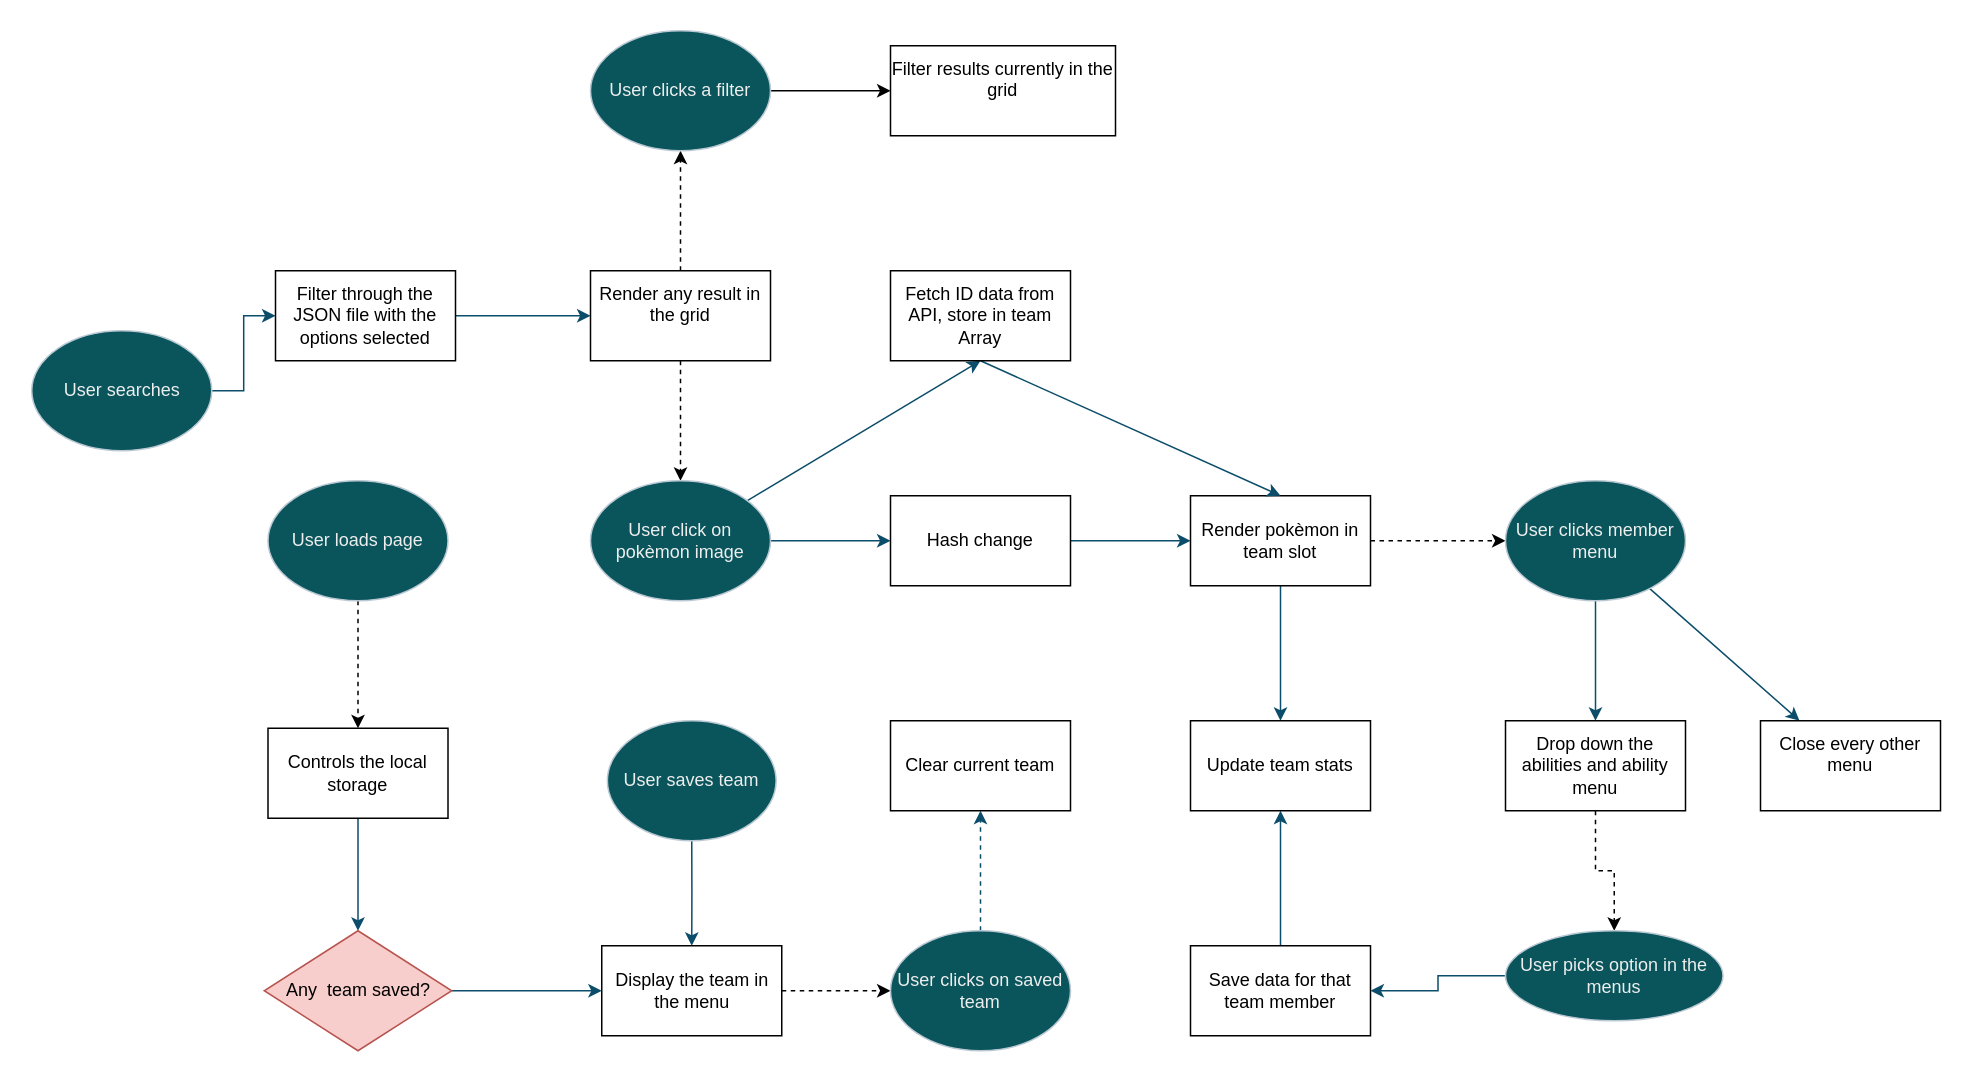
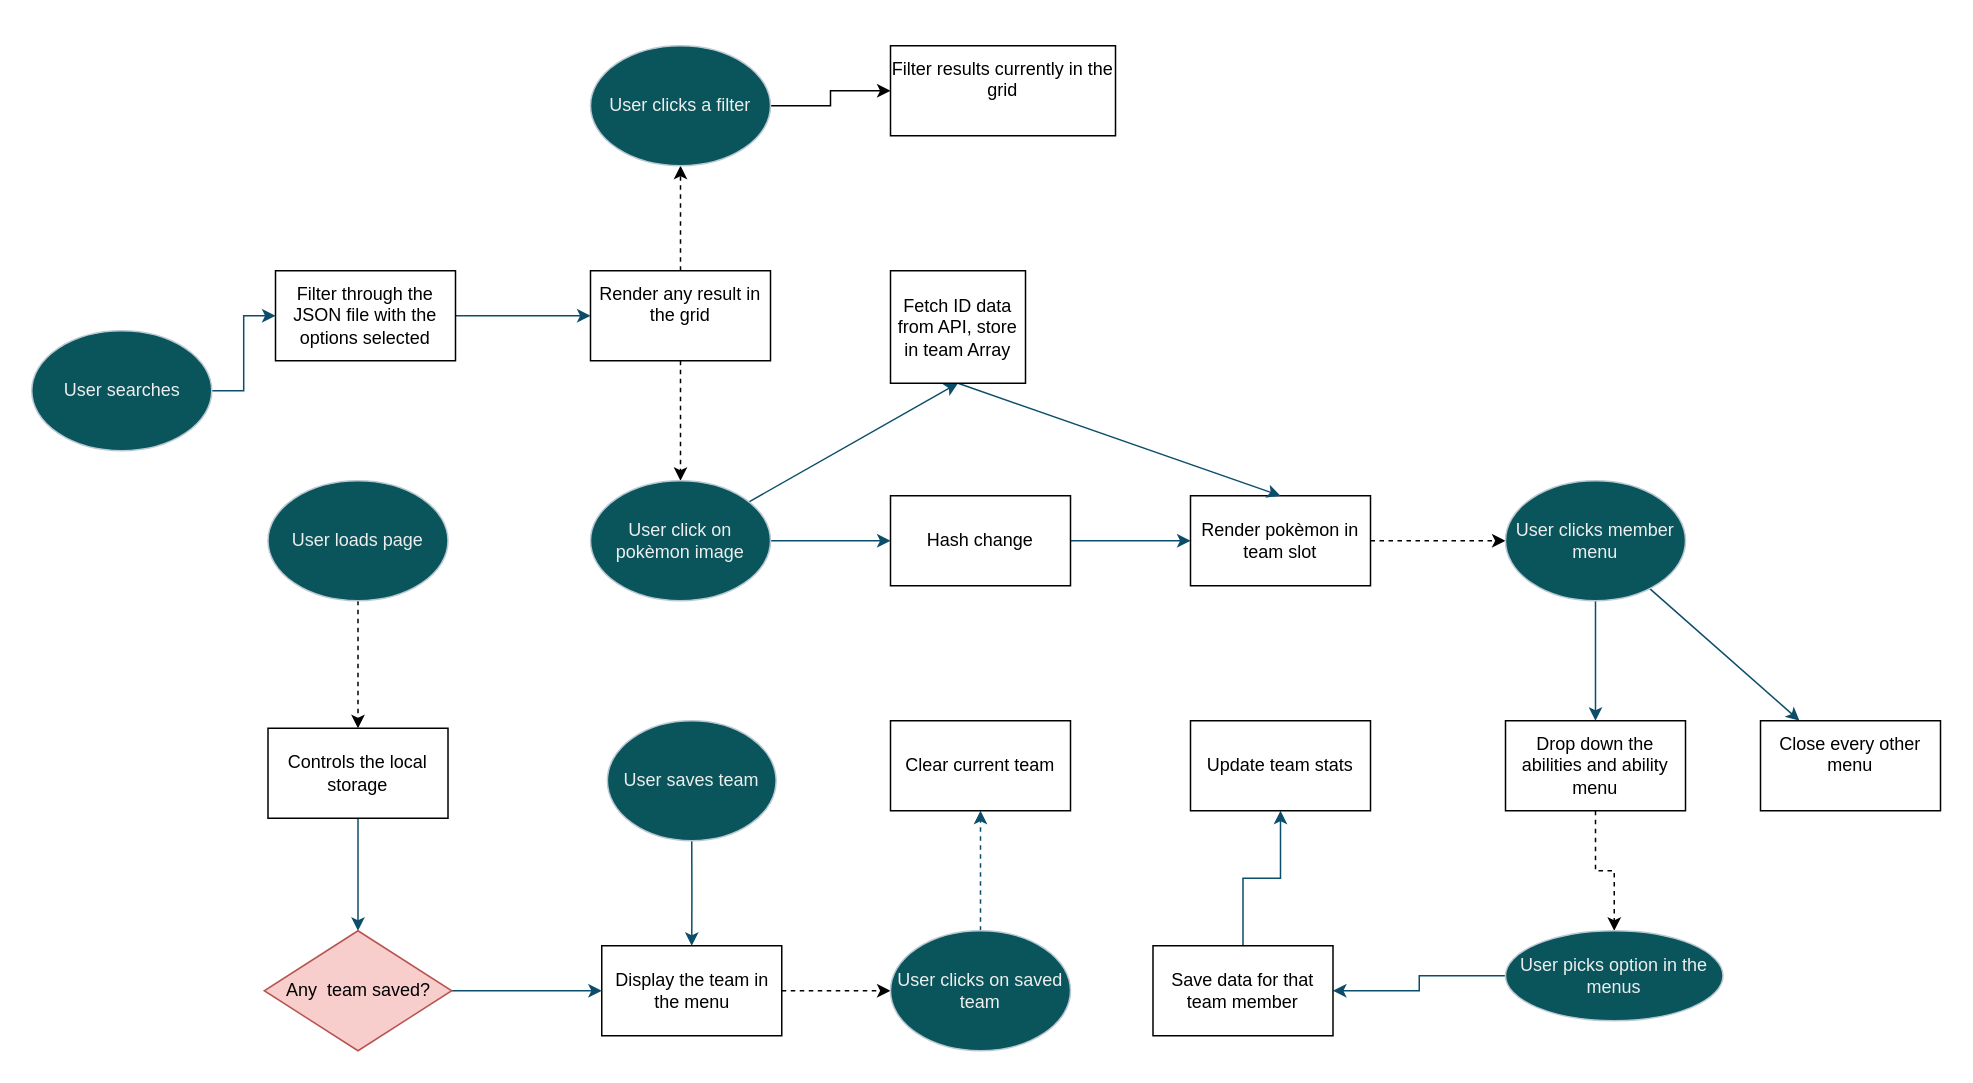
(680, 91) -> (680, 106)
(980, 316) -> (958, 327)
(1280, 648) -> none
(1280, 991) -> (1243, 991)
